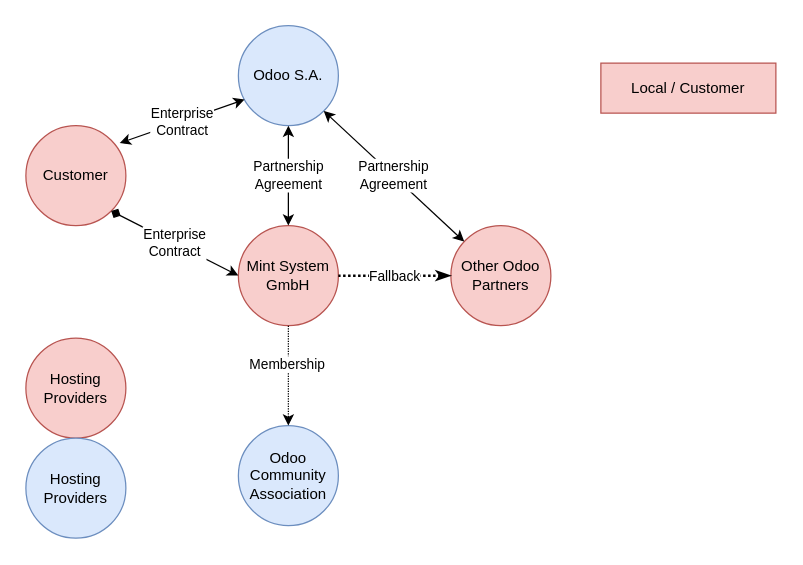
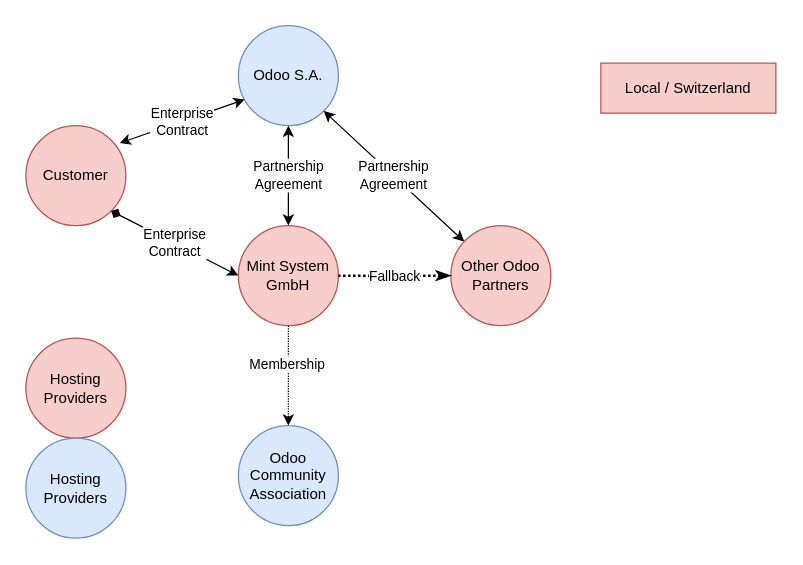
(688, 88) -> (688, 88)
